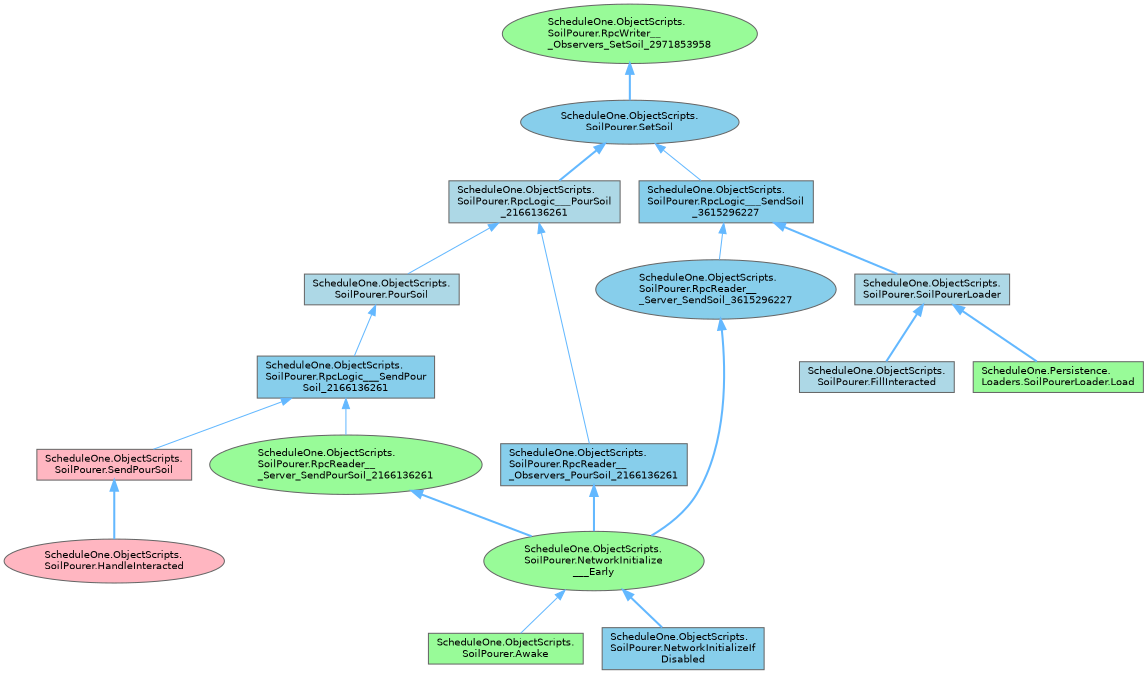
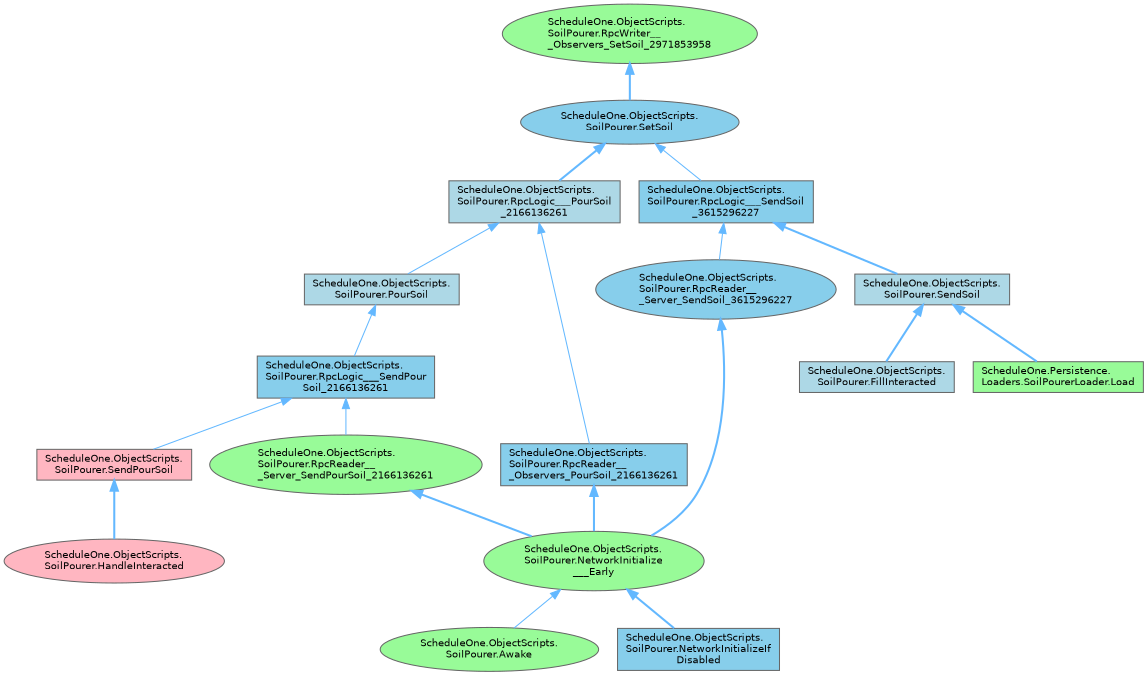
(932, 289) -> (932, 289)
(506, 649) -> (489, 649)
